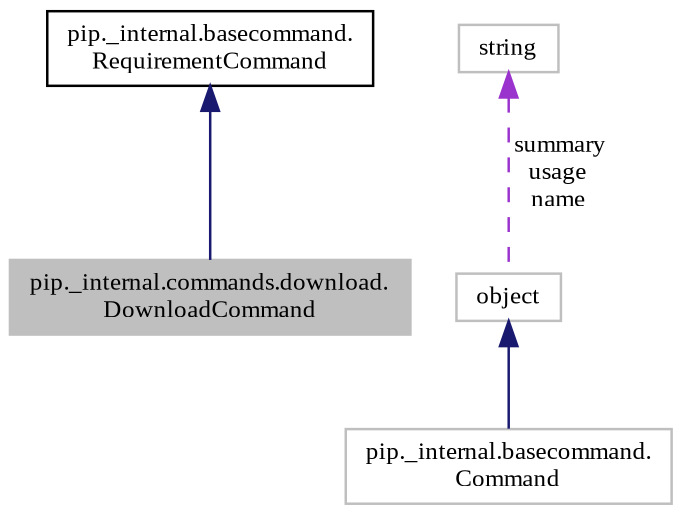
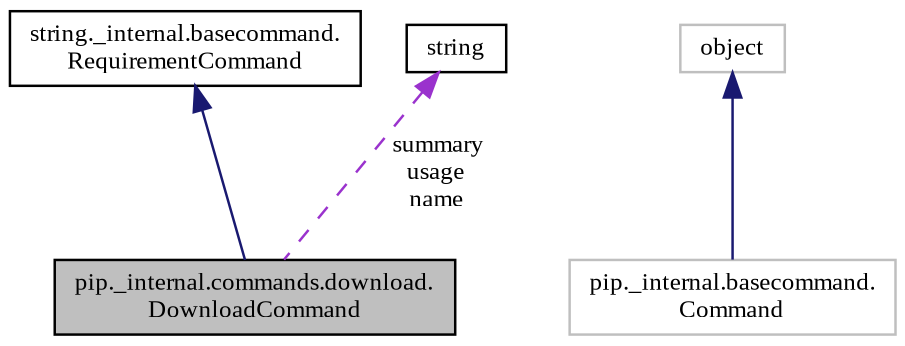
(210, 49) -> (185, 49)
(509, 49) -> (456, 49)
(509, 186) -> (353, 176)
(210, 297) -> (255, 297)
